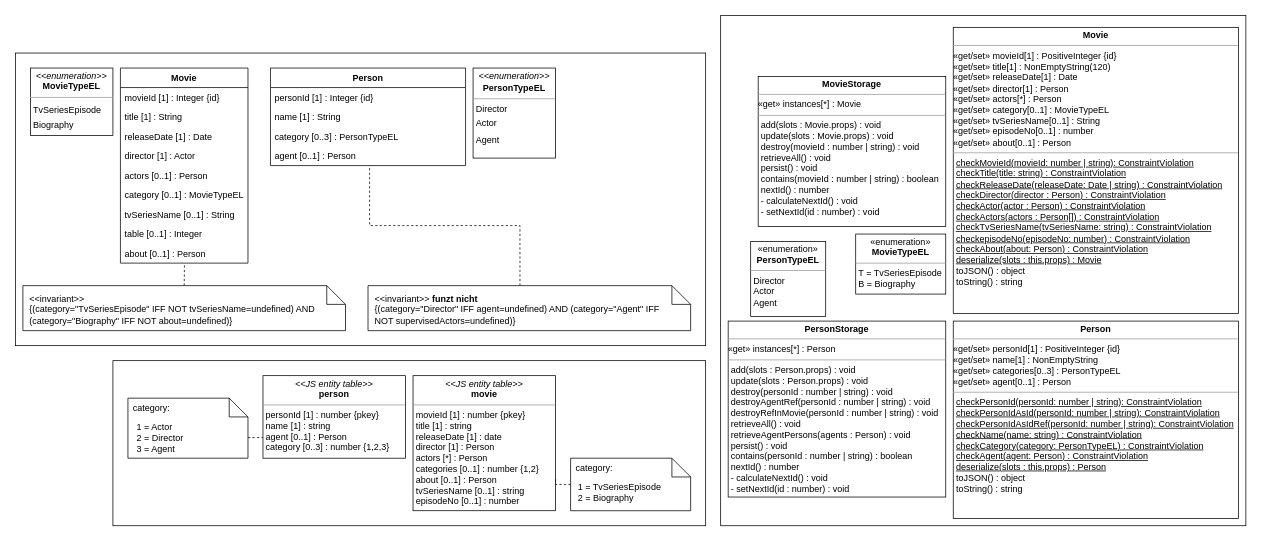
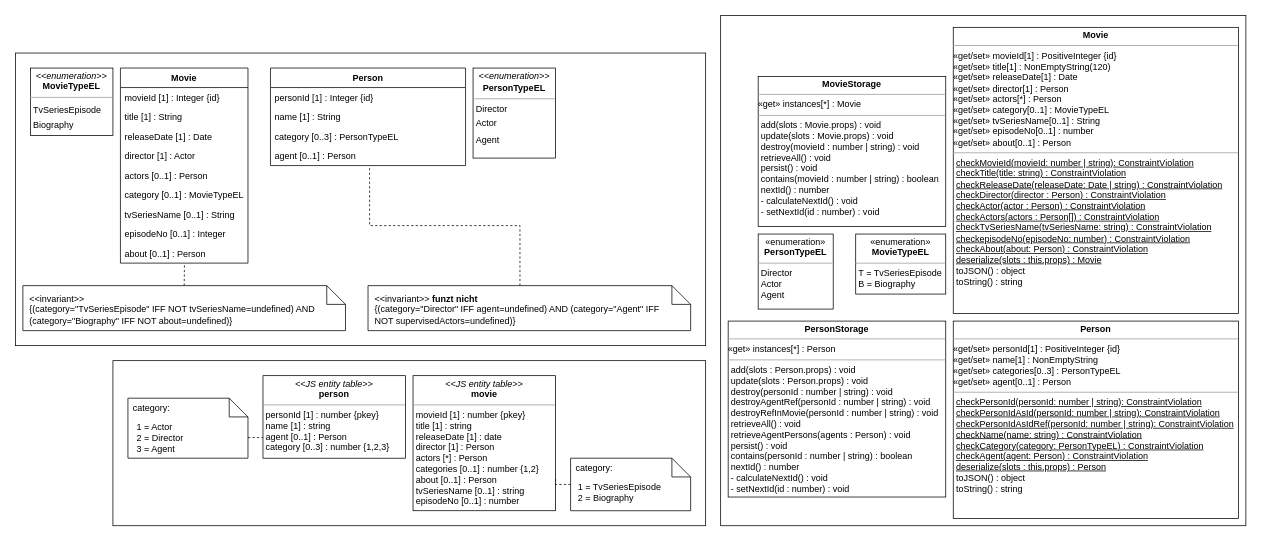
(172, 234) -> (182, 234)
(788, 279) -> (795, 271)
